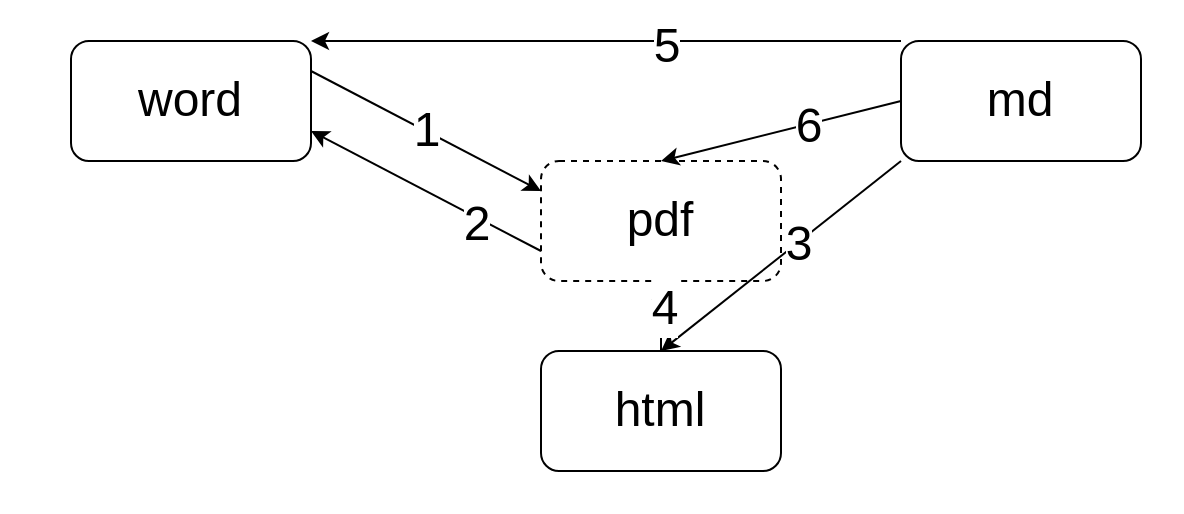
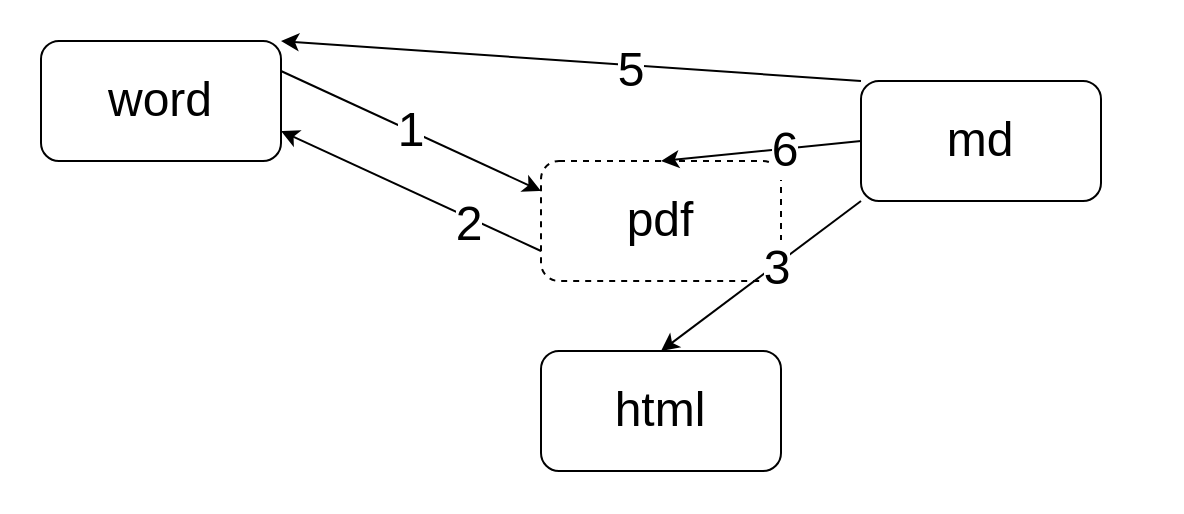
(191, 101) -> (161, 101)
(1021, 101) -> (981, 141)
(661, 307) -> none
